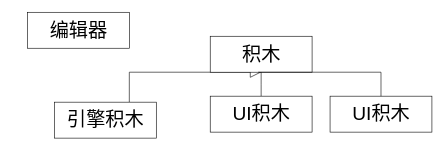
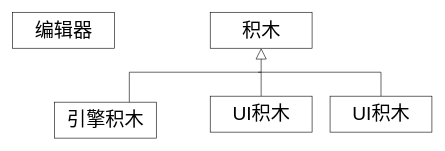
(78, 30) -> (63, 30)
(261, 54) -> (261, 30)
